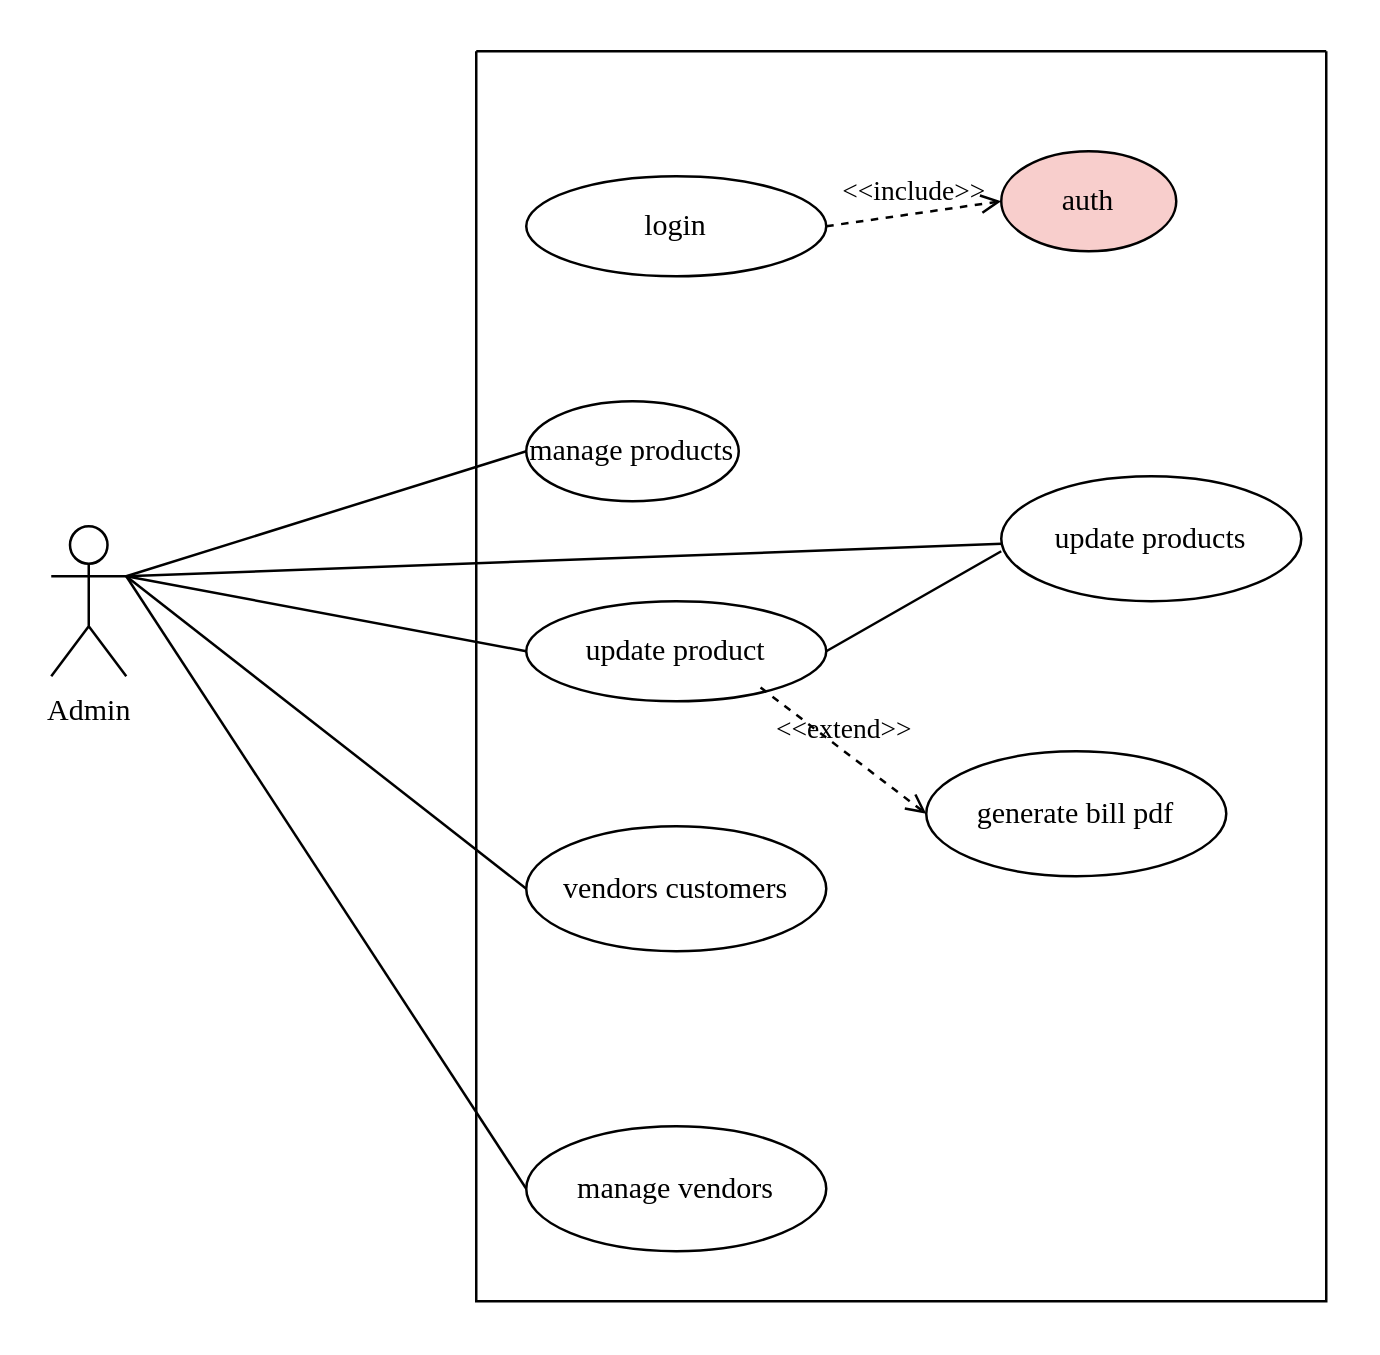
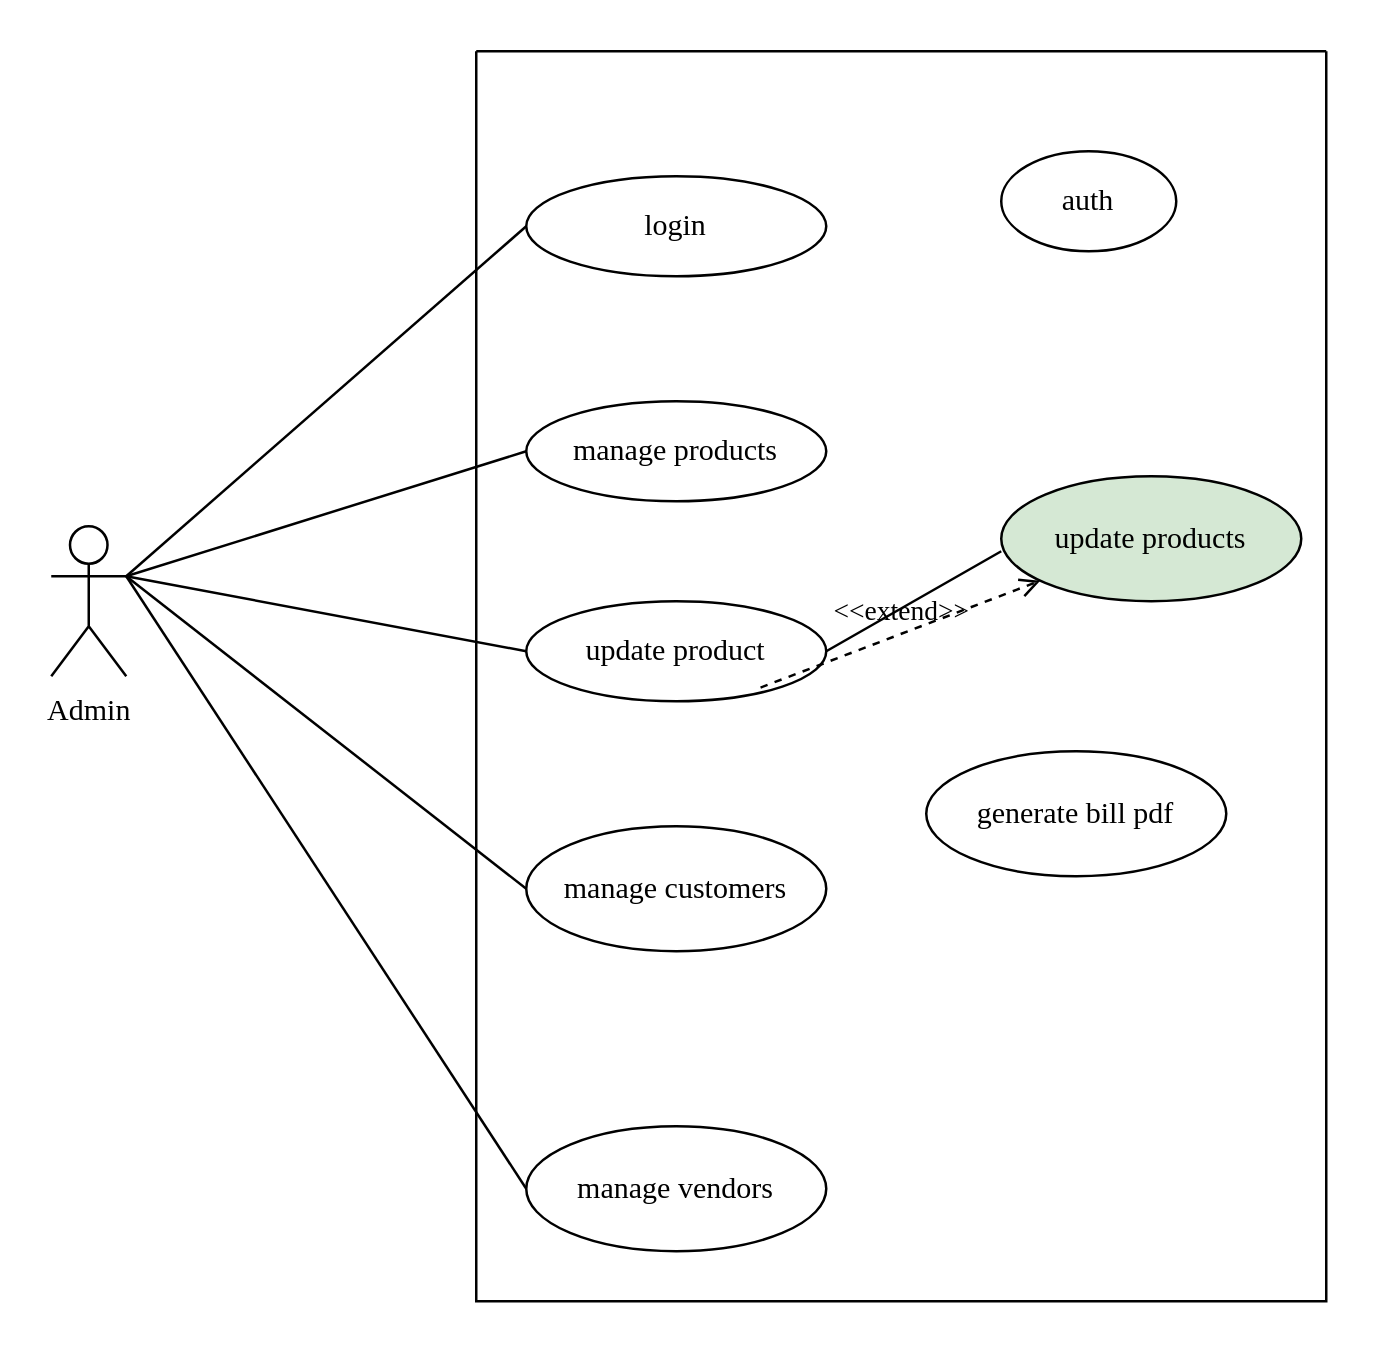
(1089, 201) -> (1089, 201)
(909, 215) -> none
(633, 451) -> (676, 451)
(1151, 539) -> (1151, 539)
(741, 553) -> (303, 422)
(842, 750) -> (898, 635)
(676, 889) -> (676, 889)
